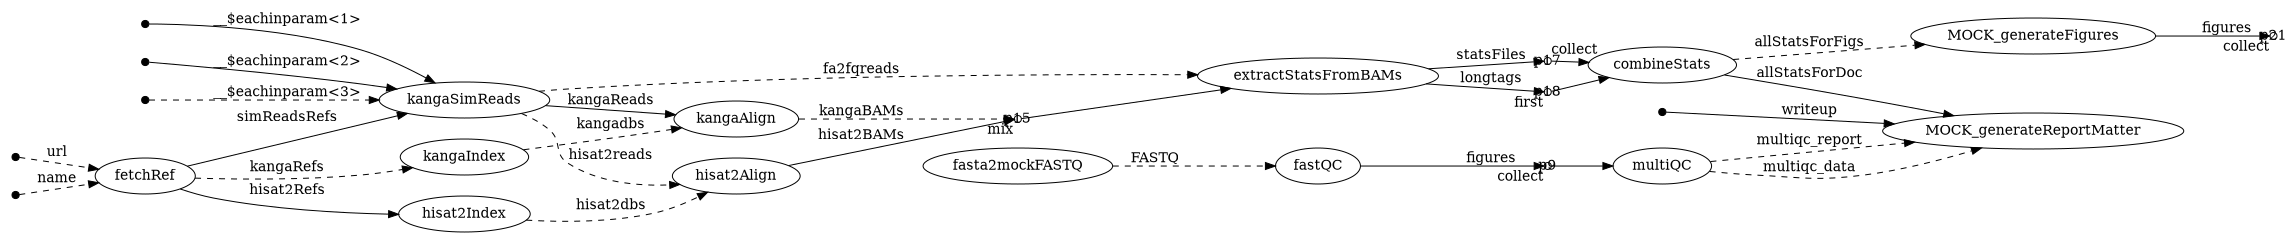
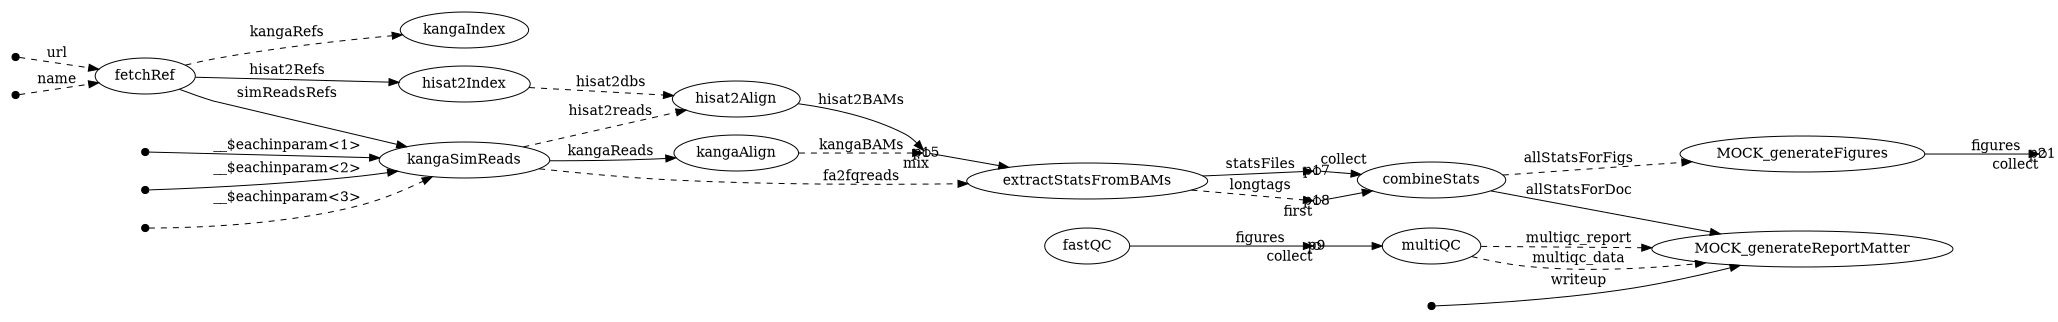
(1480, 88) -> (1247, 195)
(597, 140) -> none
(1018, 166) -> none
